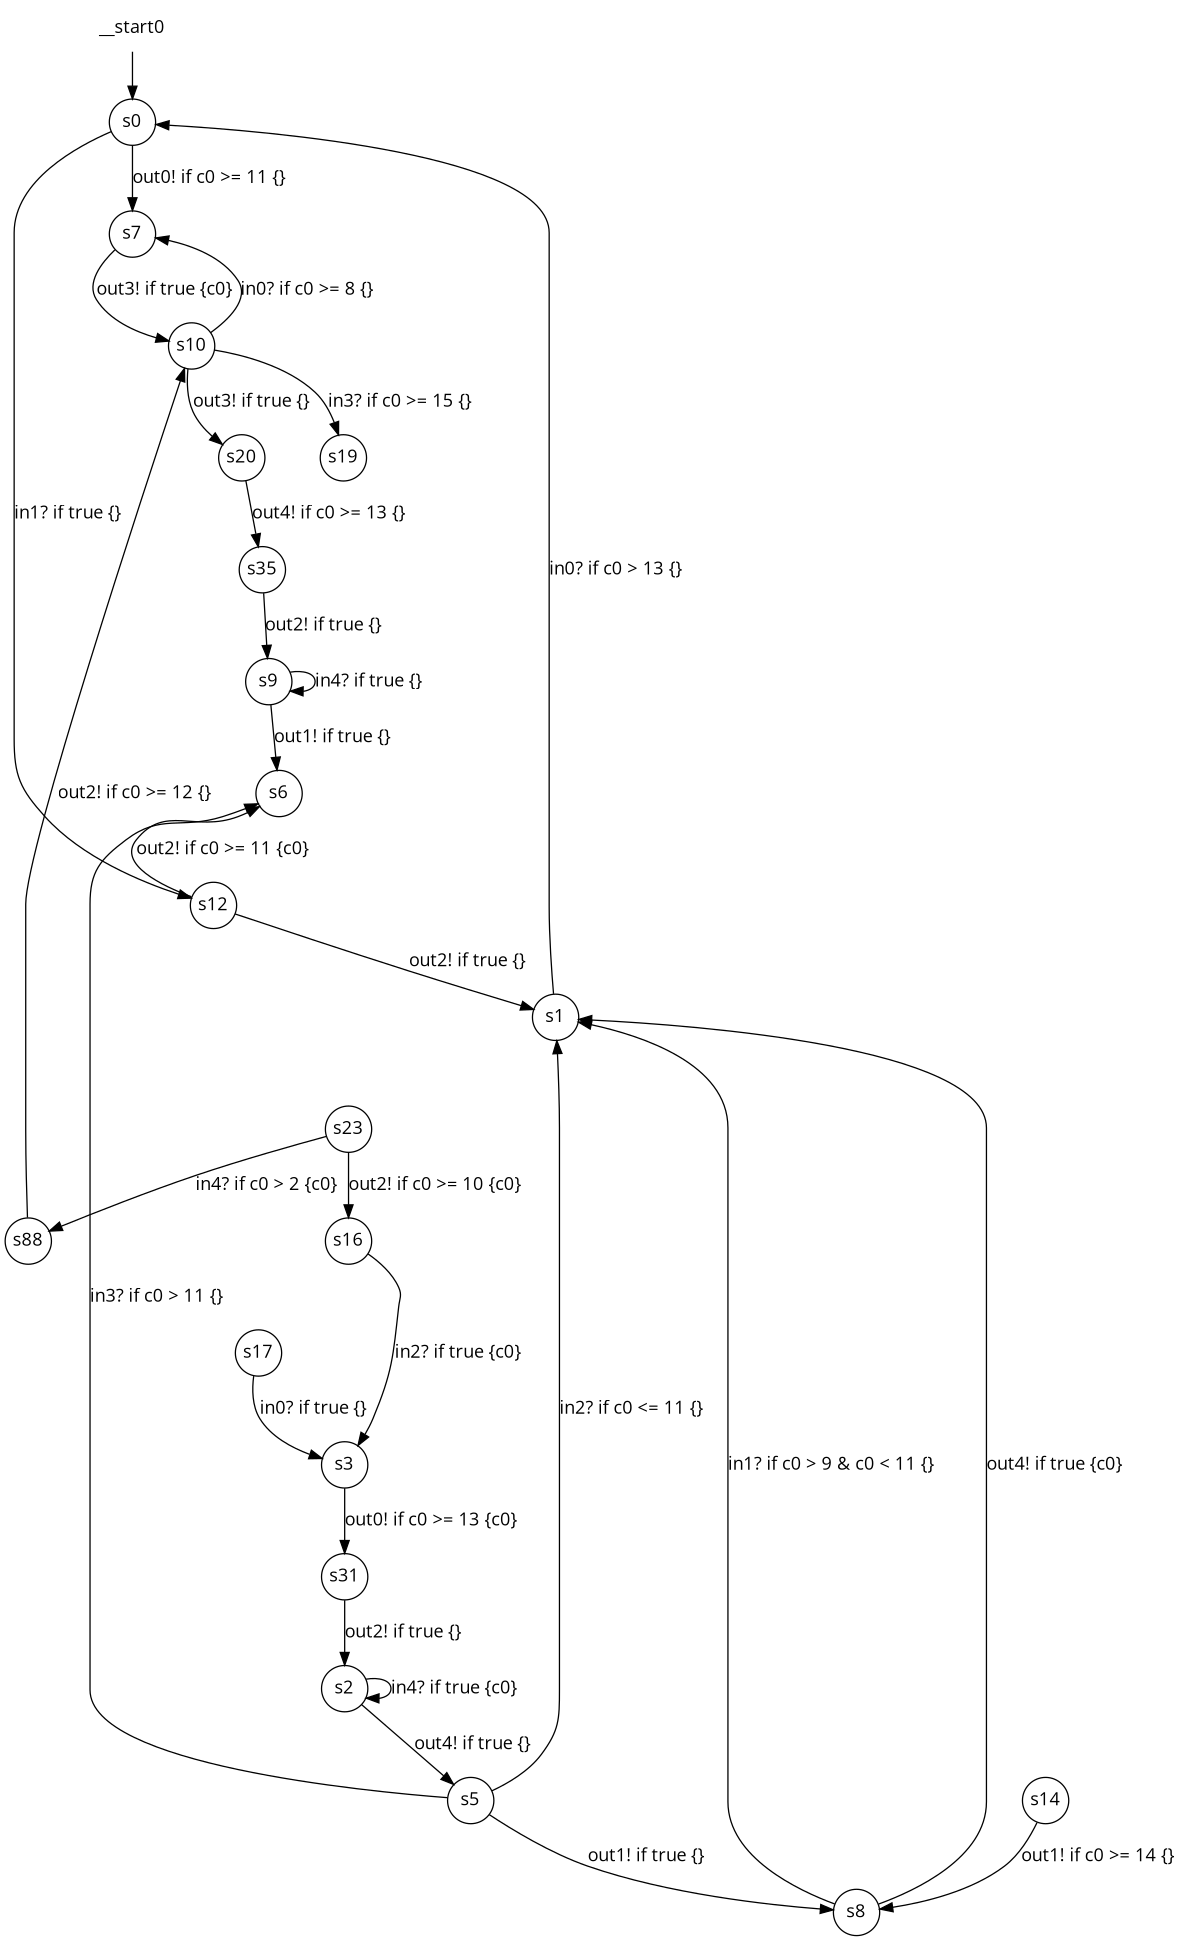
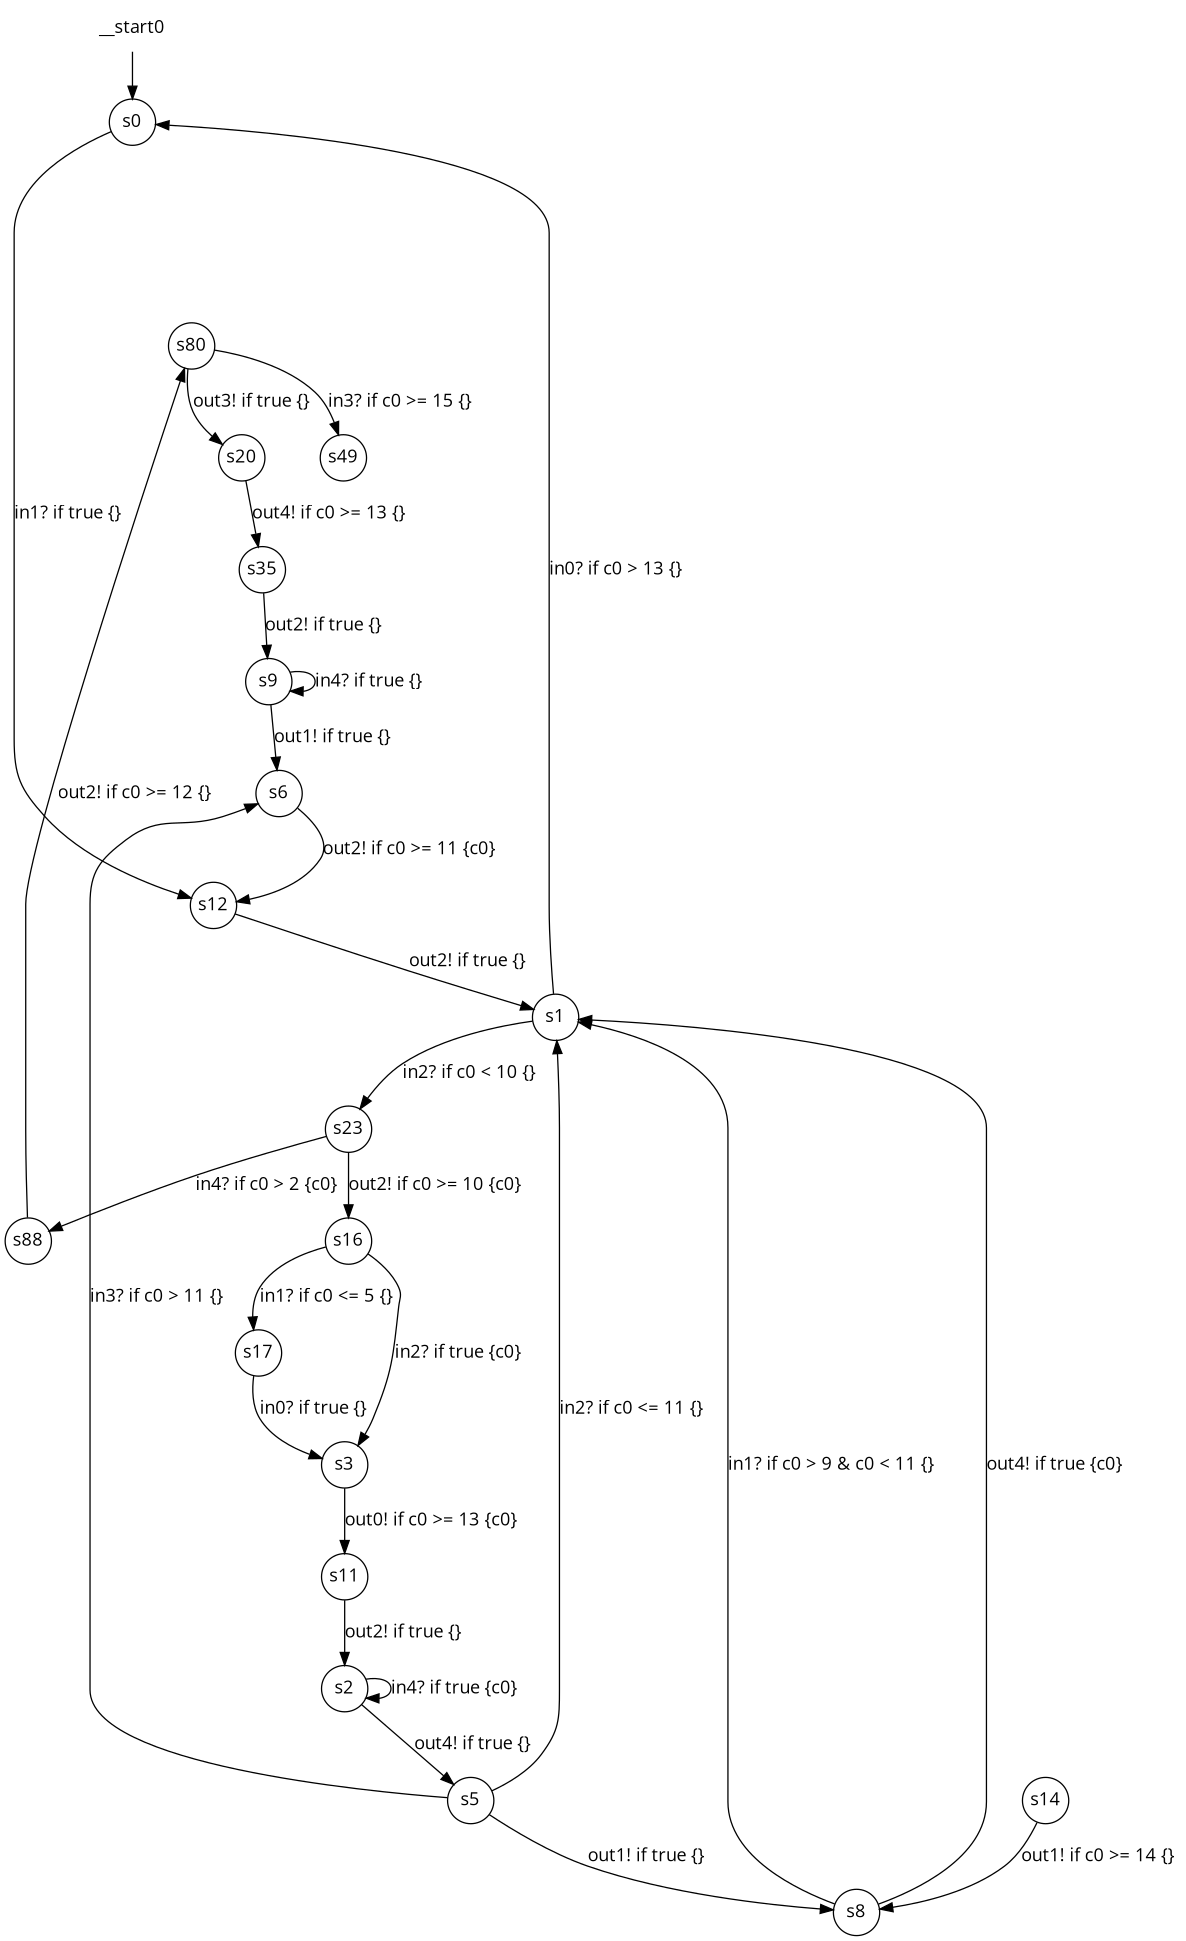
(132, 234) -> none
(192, 346) -> (192, 346)
(343, 458) -> (343, 458)
(133, 846) -> (313, 868)
none -> (442, 1044)
none -> (276, 1270)
(345, 1577) -> (345, 1577)
